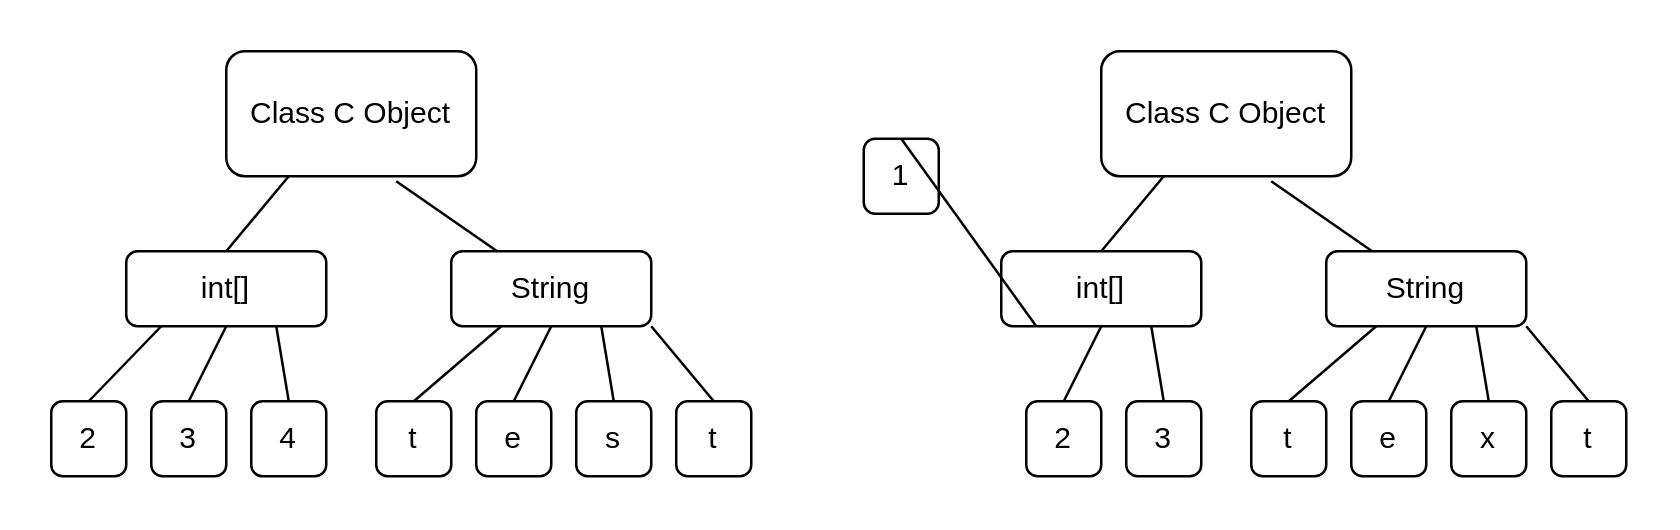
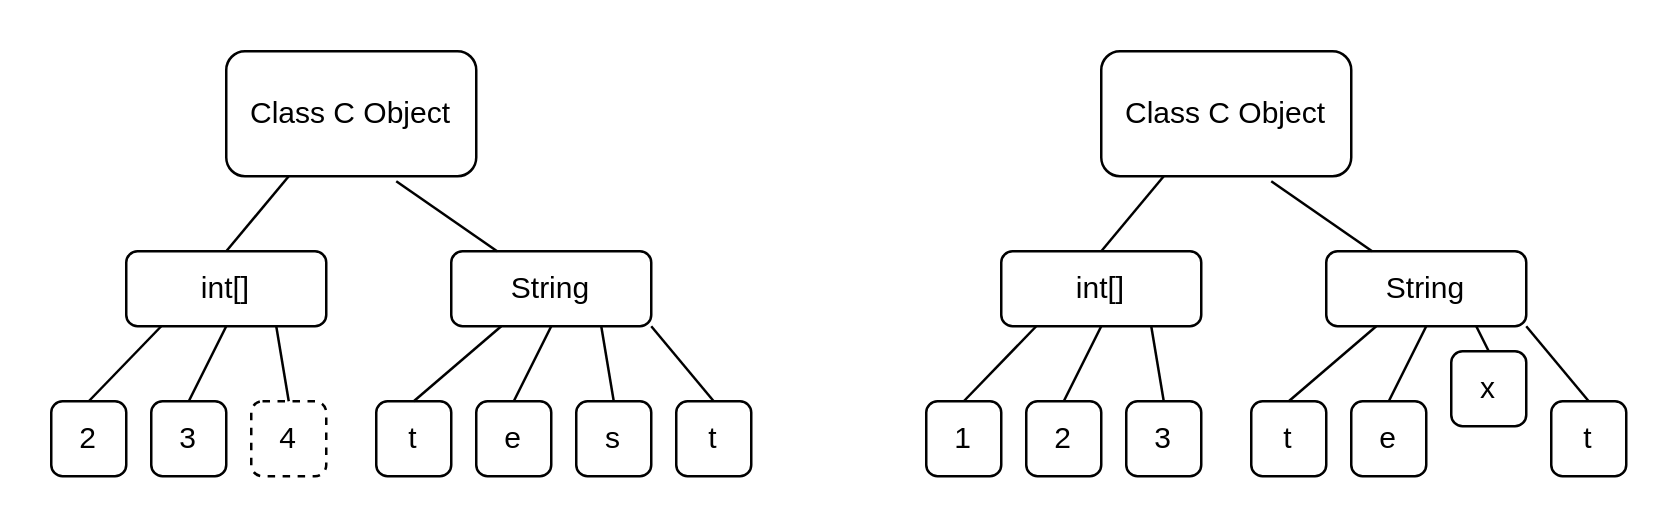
(901, 176) -> (964, 439)
(289, 439) -> (289, 439)
(1489, 439) -> (1489, 389)
